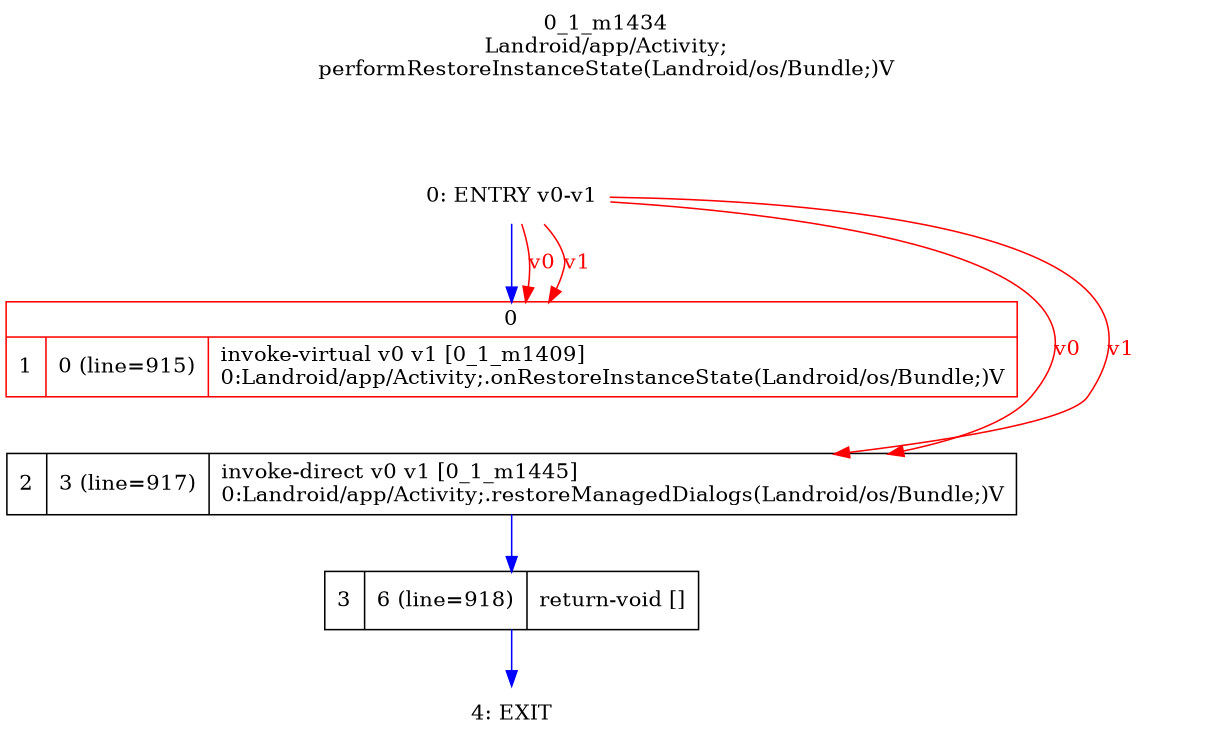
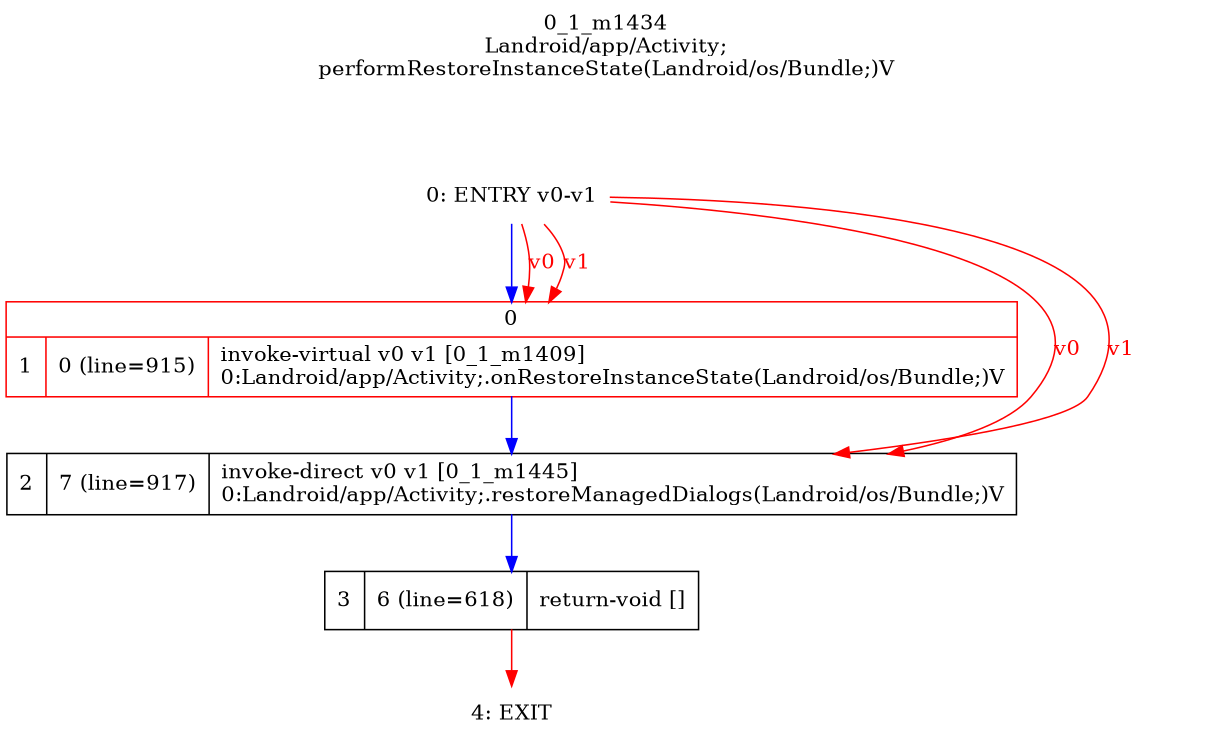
none -> (512, 417)
(128, 483) -> (128, 483)
(446, 600) -> (446, 600)
(512, 650) -> (512, 650)
